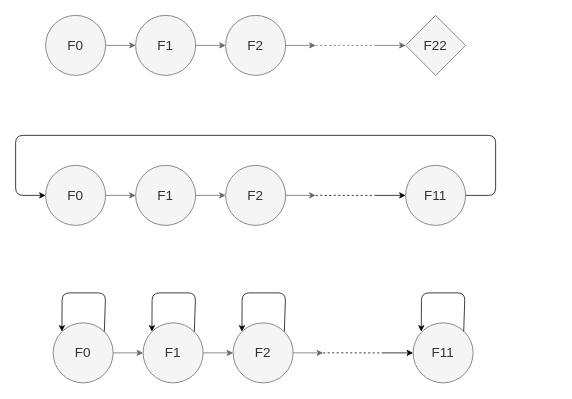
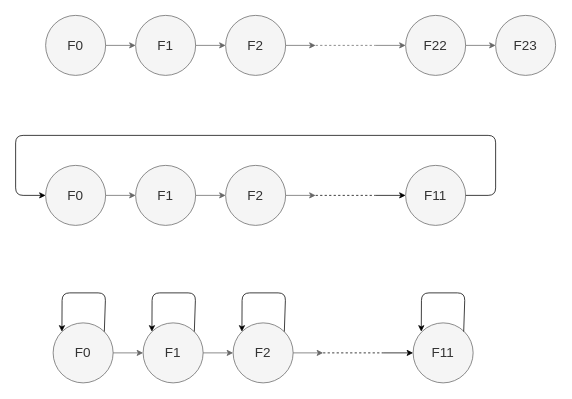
(435, 45) -> (435, 45)
none -> (477, 45)
none -> (525, 45)
